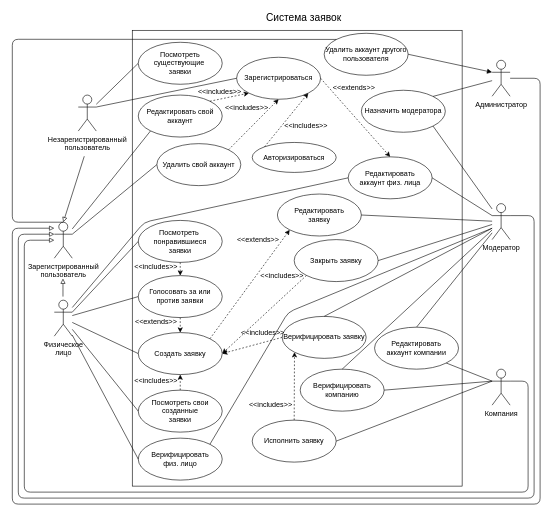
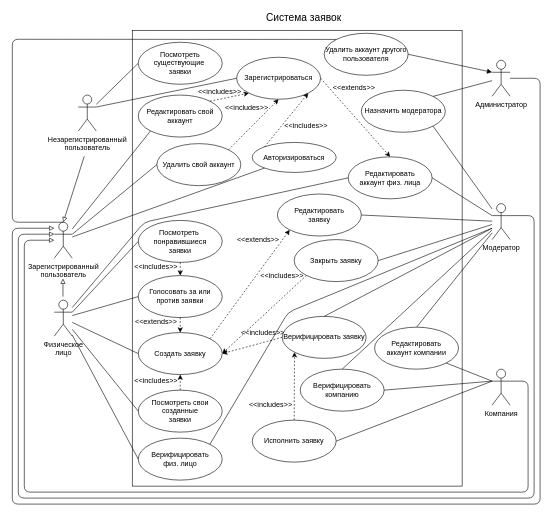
none -> (168, 203)
